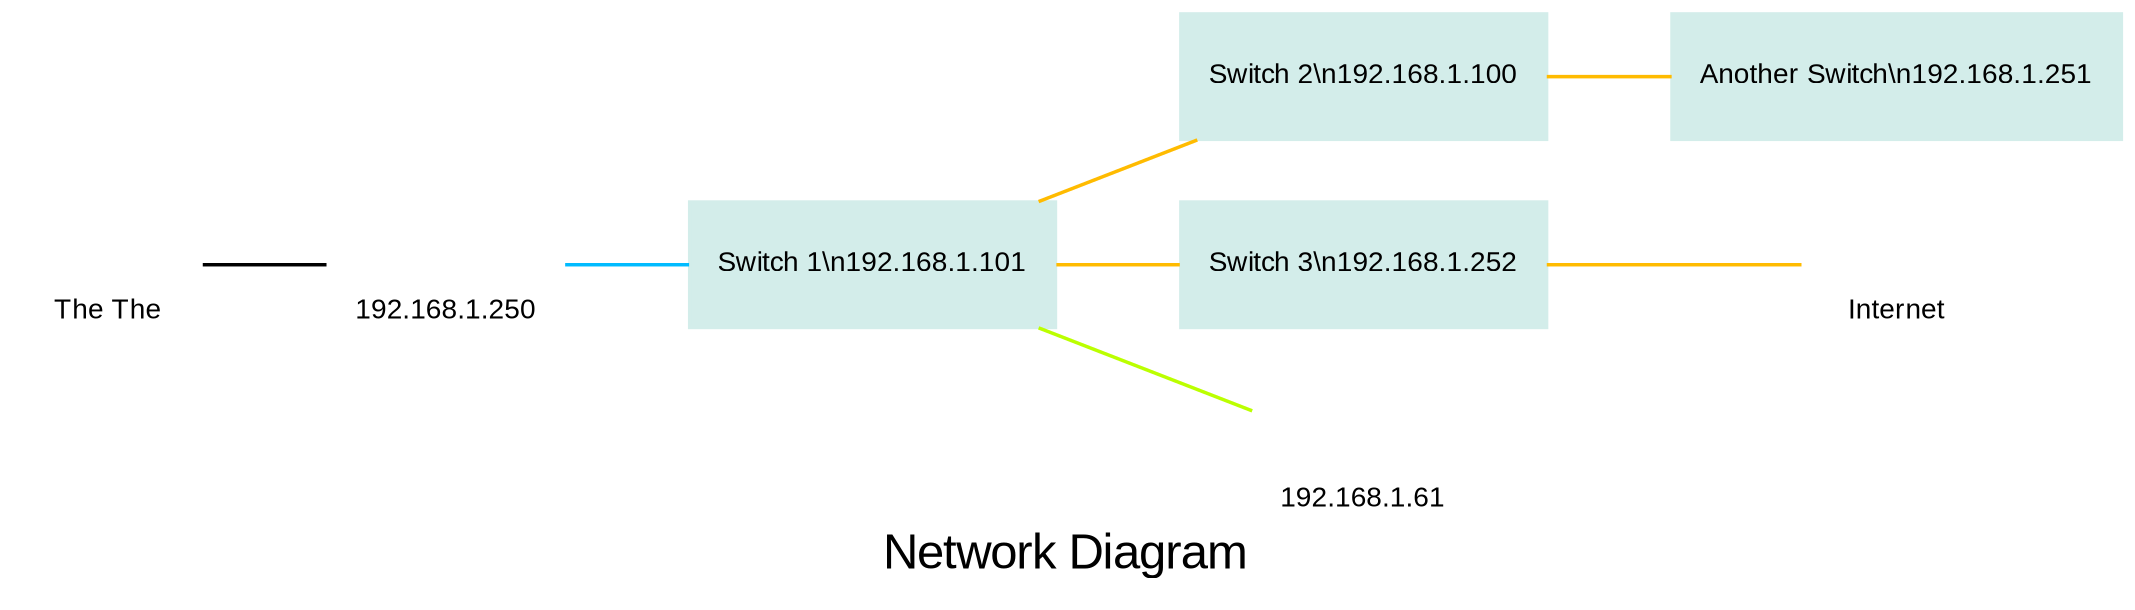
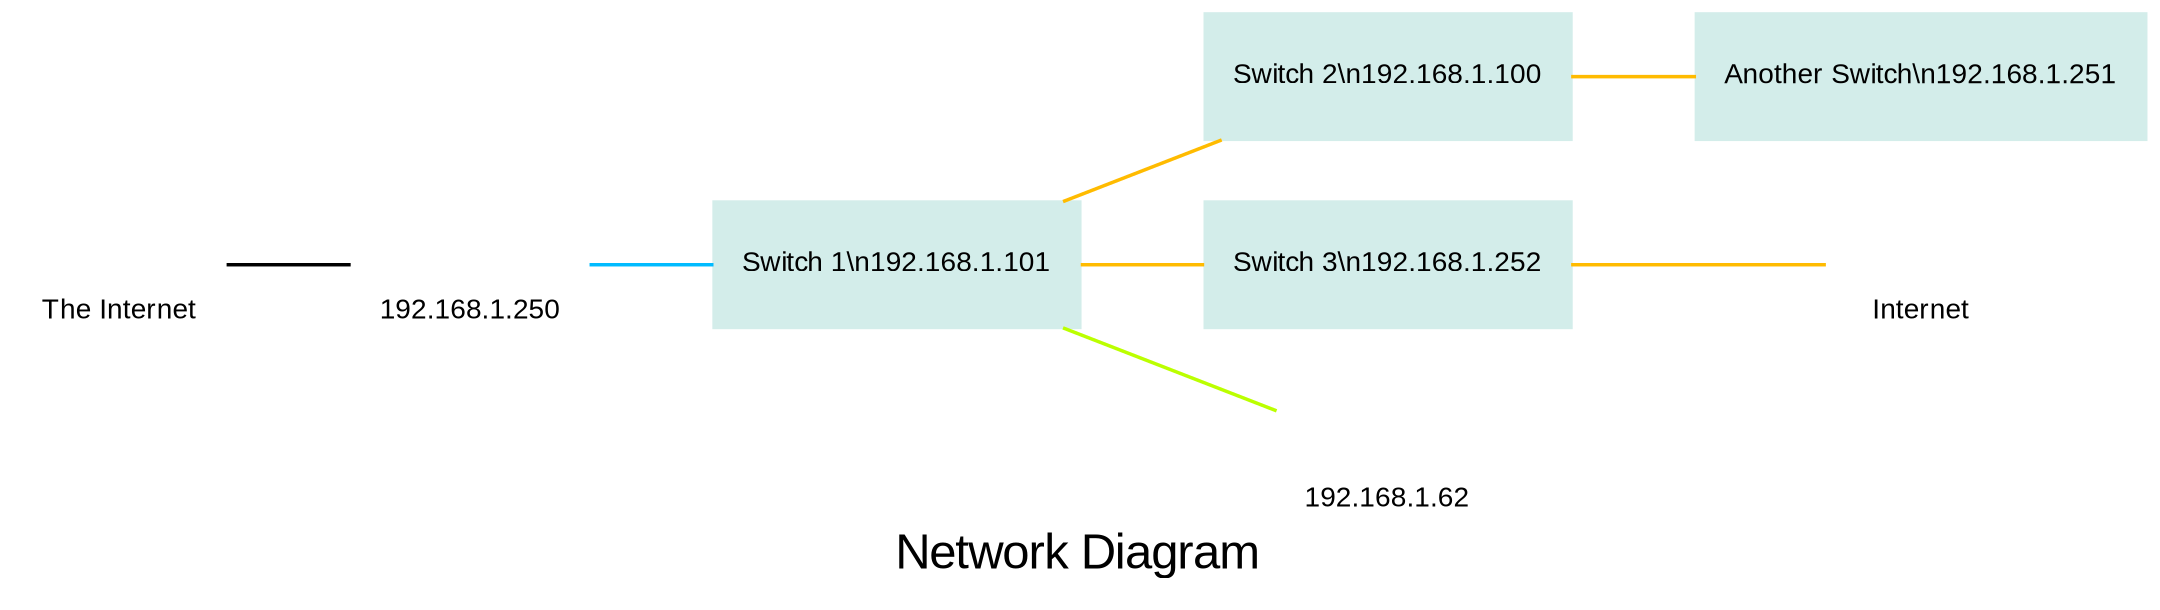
(108, 265) -> (120, 265)
(1364, 453) -> (1388, 453)
